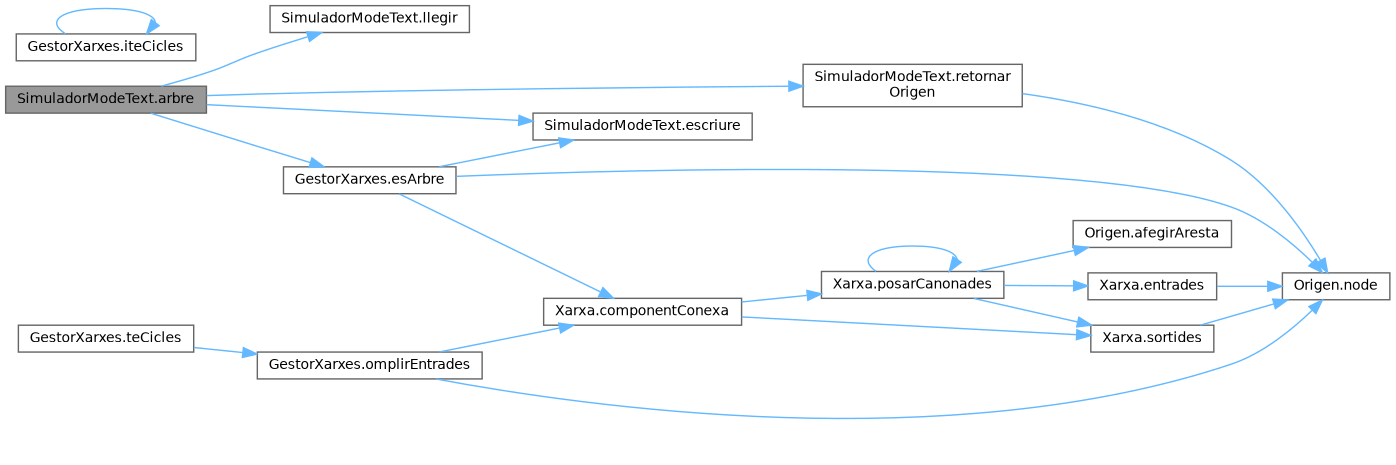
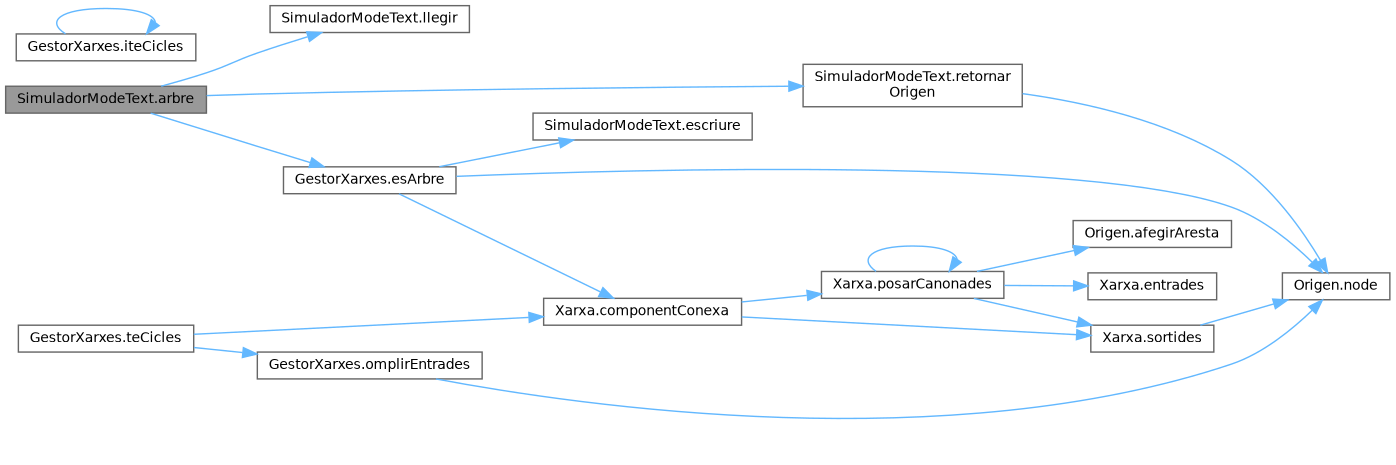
(363, 113) -> none
(1242, 286) -> none
(499, 340) -> (361, 326)
